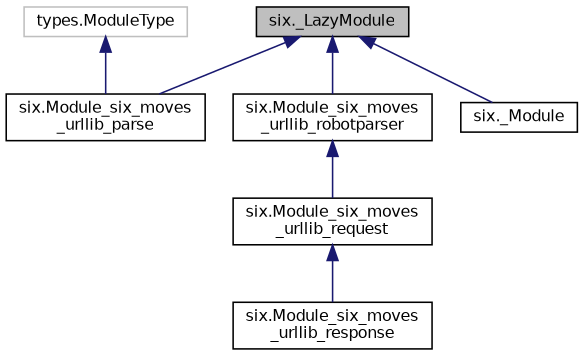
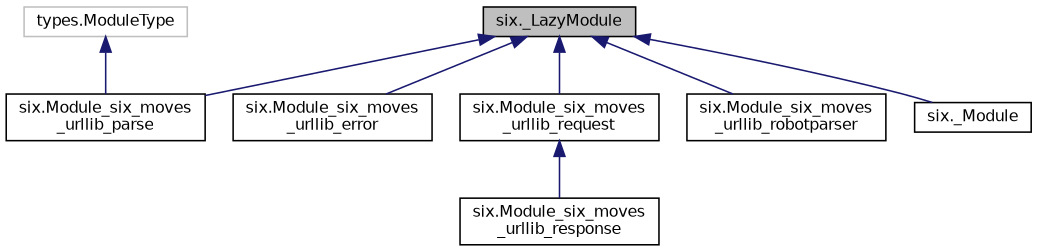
none -> (333, 117)
(333, 177) -> (560, 73)
